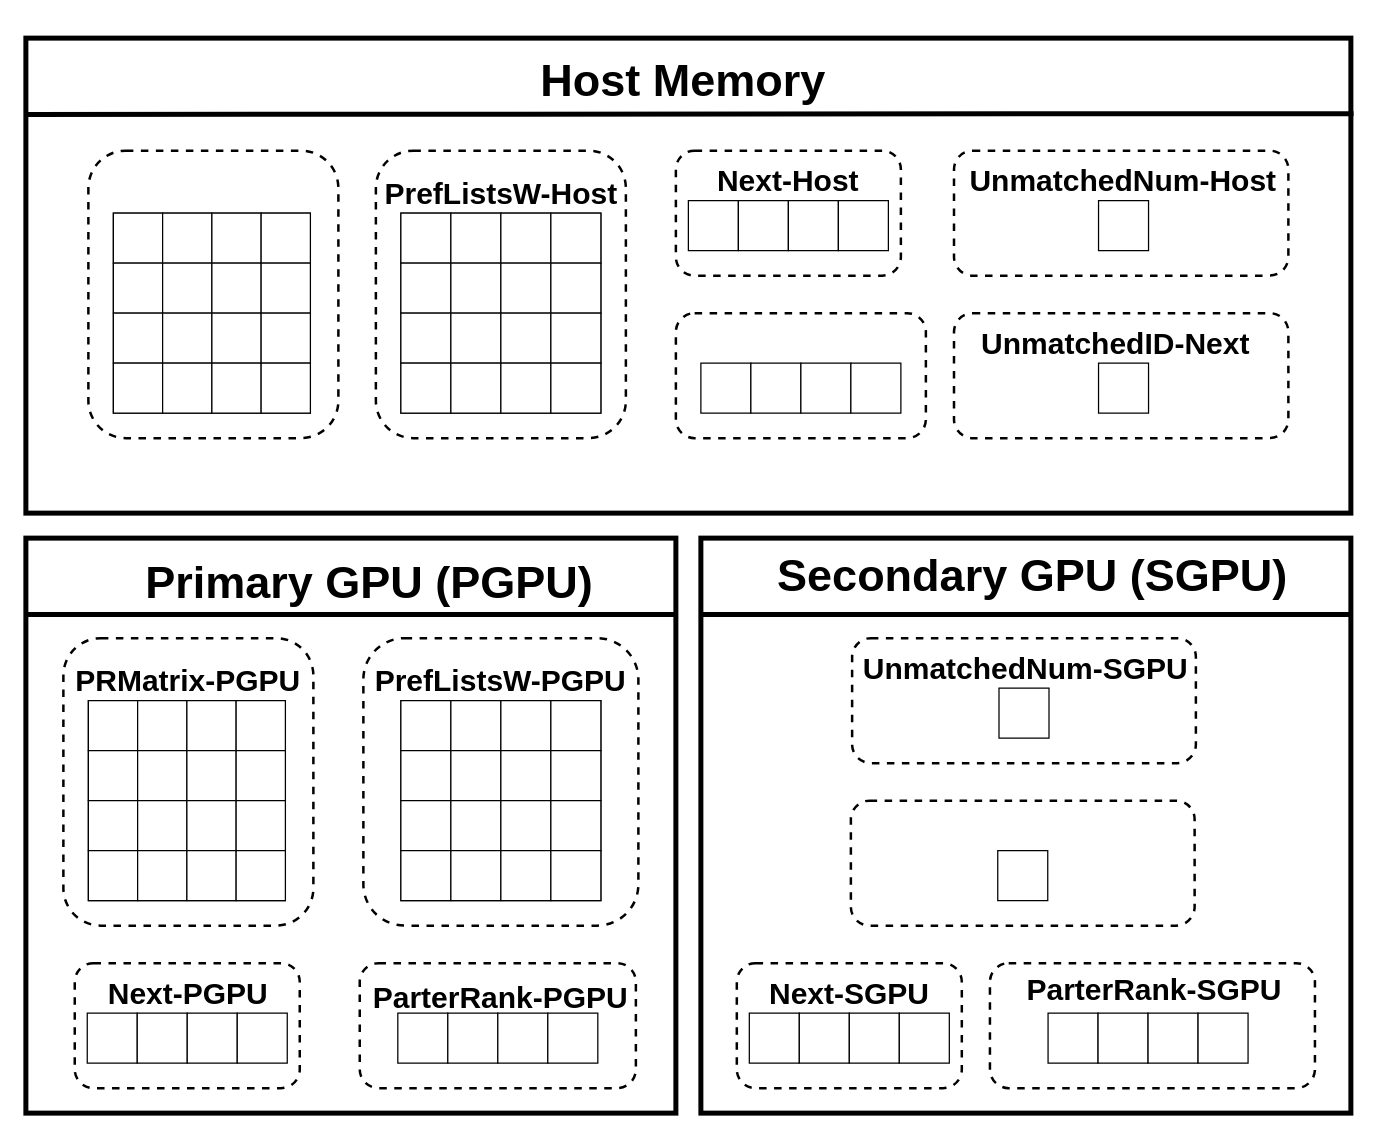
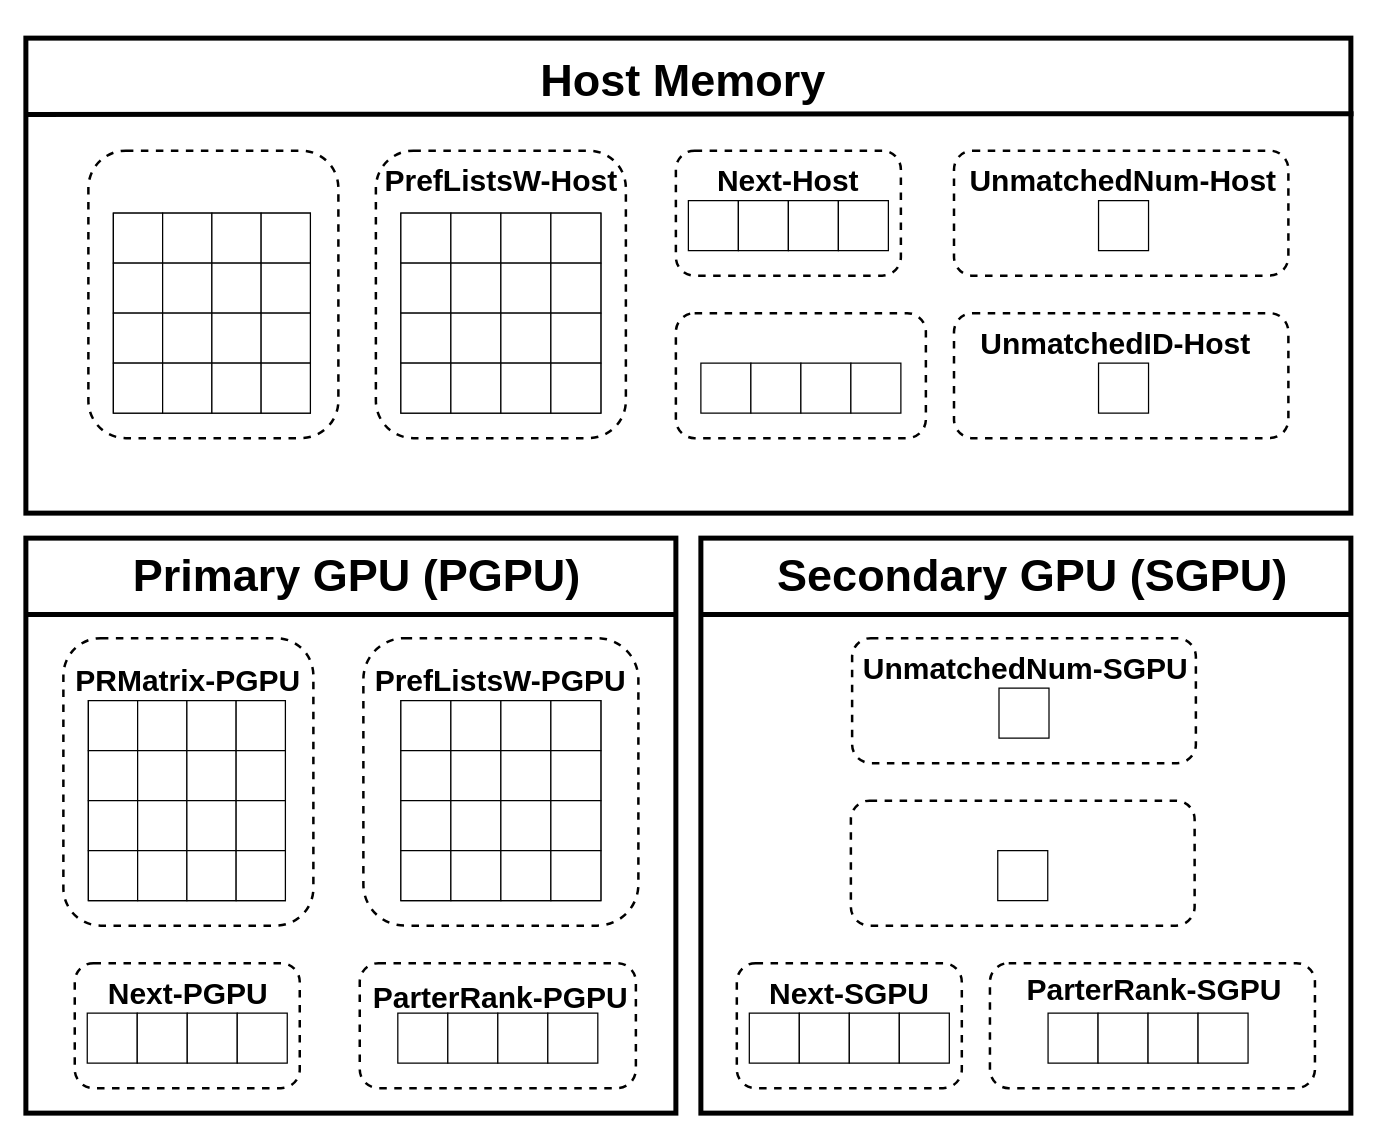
(501, 194) -> (501, 182)
(1116, 344) -> (1116, 344)
(369, 582) -> (357, 576)
